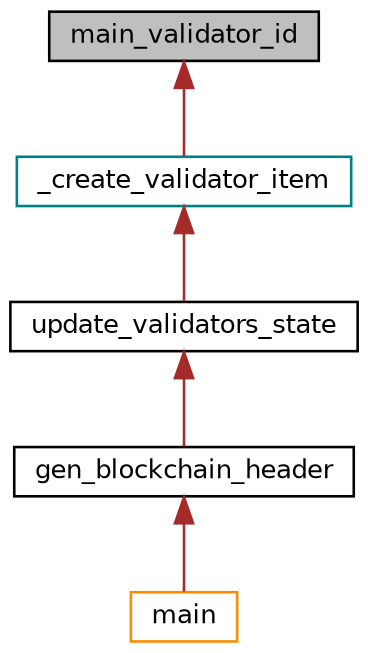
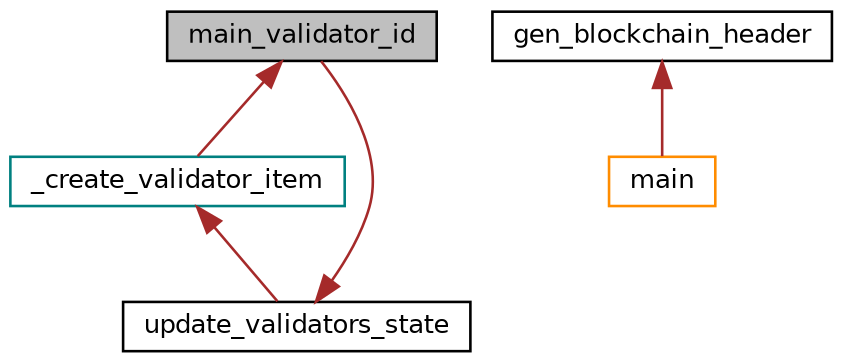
(184, 413) -> (372, 169)
